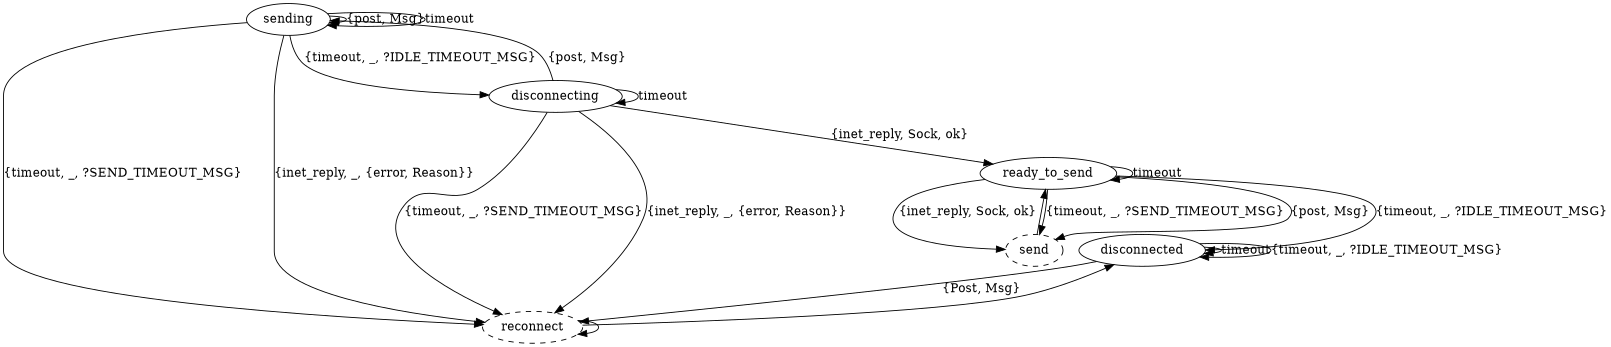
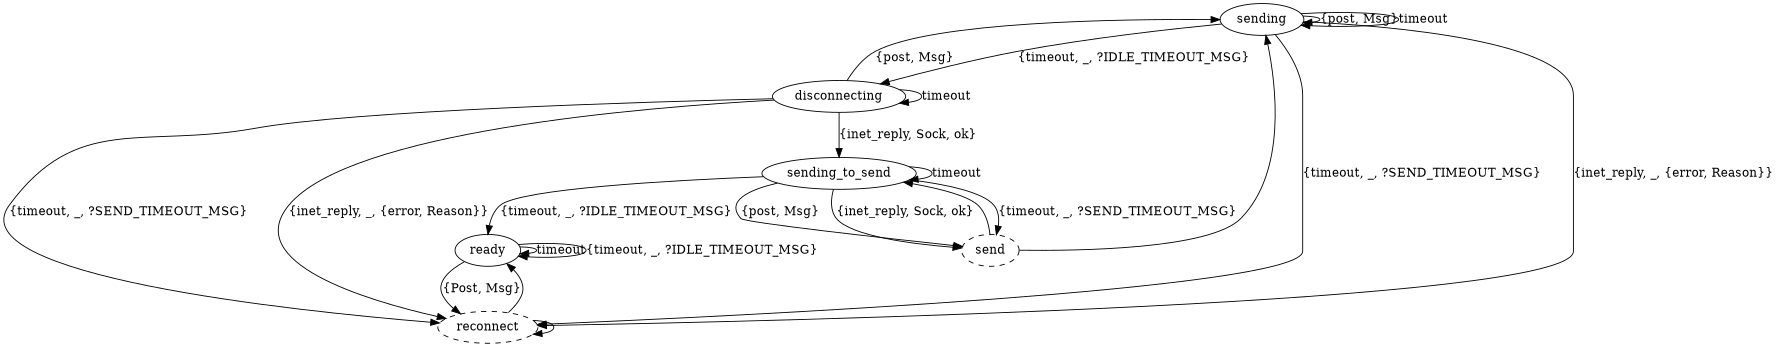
(1048, 173) -> (839, 173)
none -> (1222, 230)
(1142, 250) -> (488, 250)
